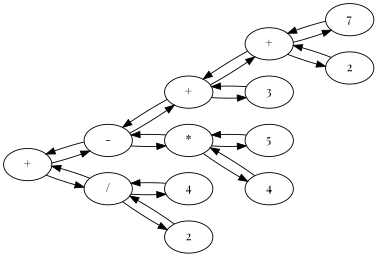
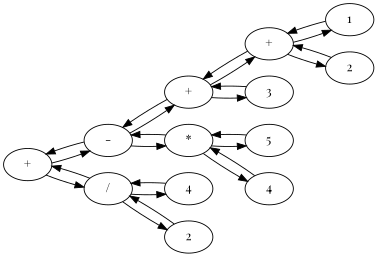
(350, 20) -> (350, 20)
